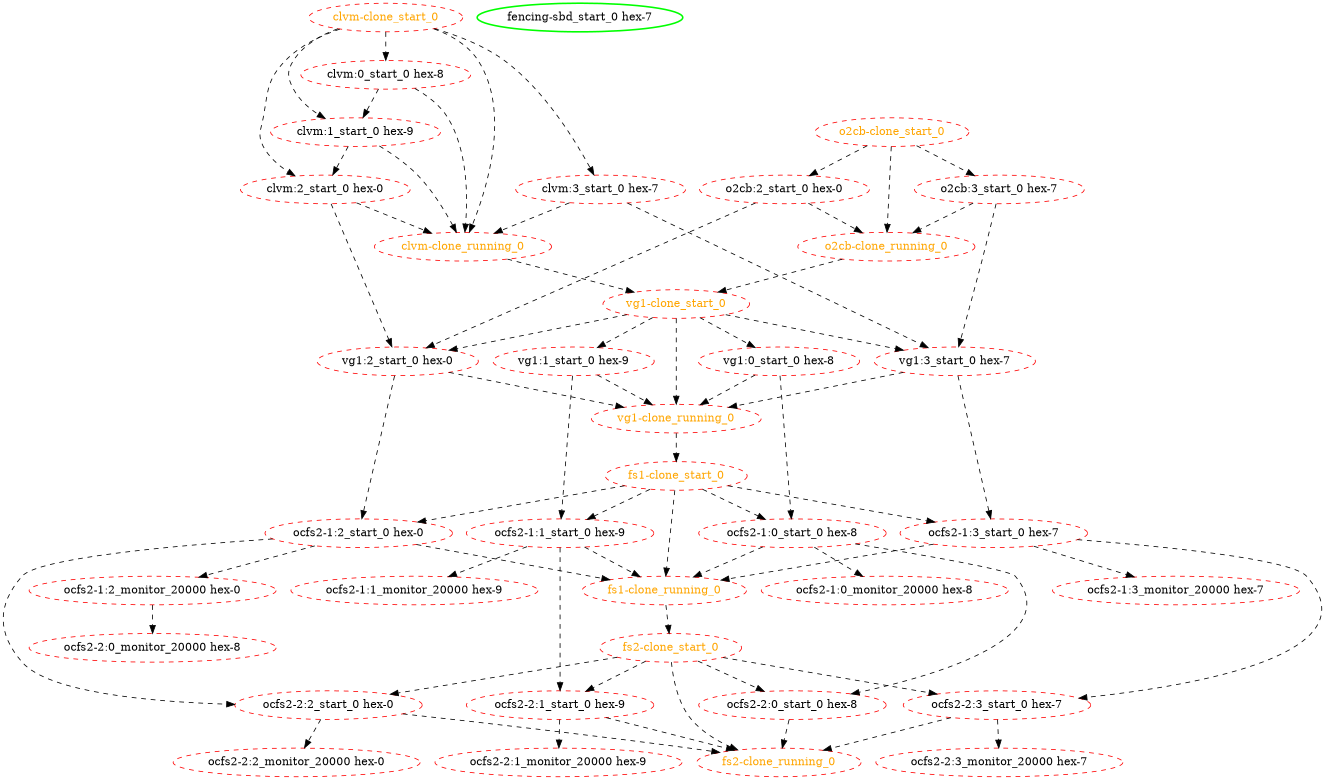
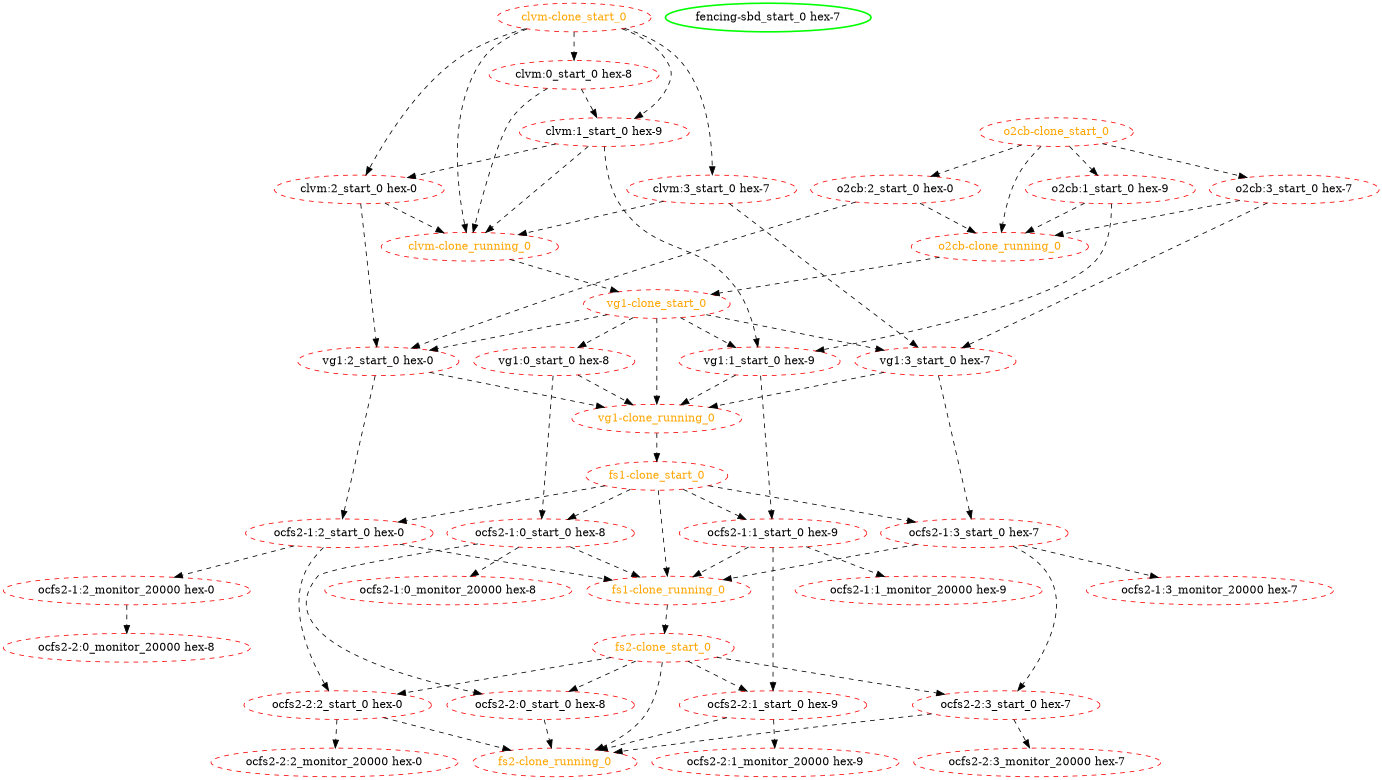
none -> (1110, 189)
none -> (675, 246)
